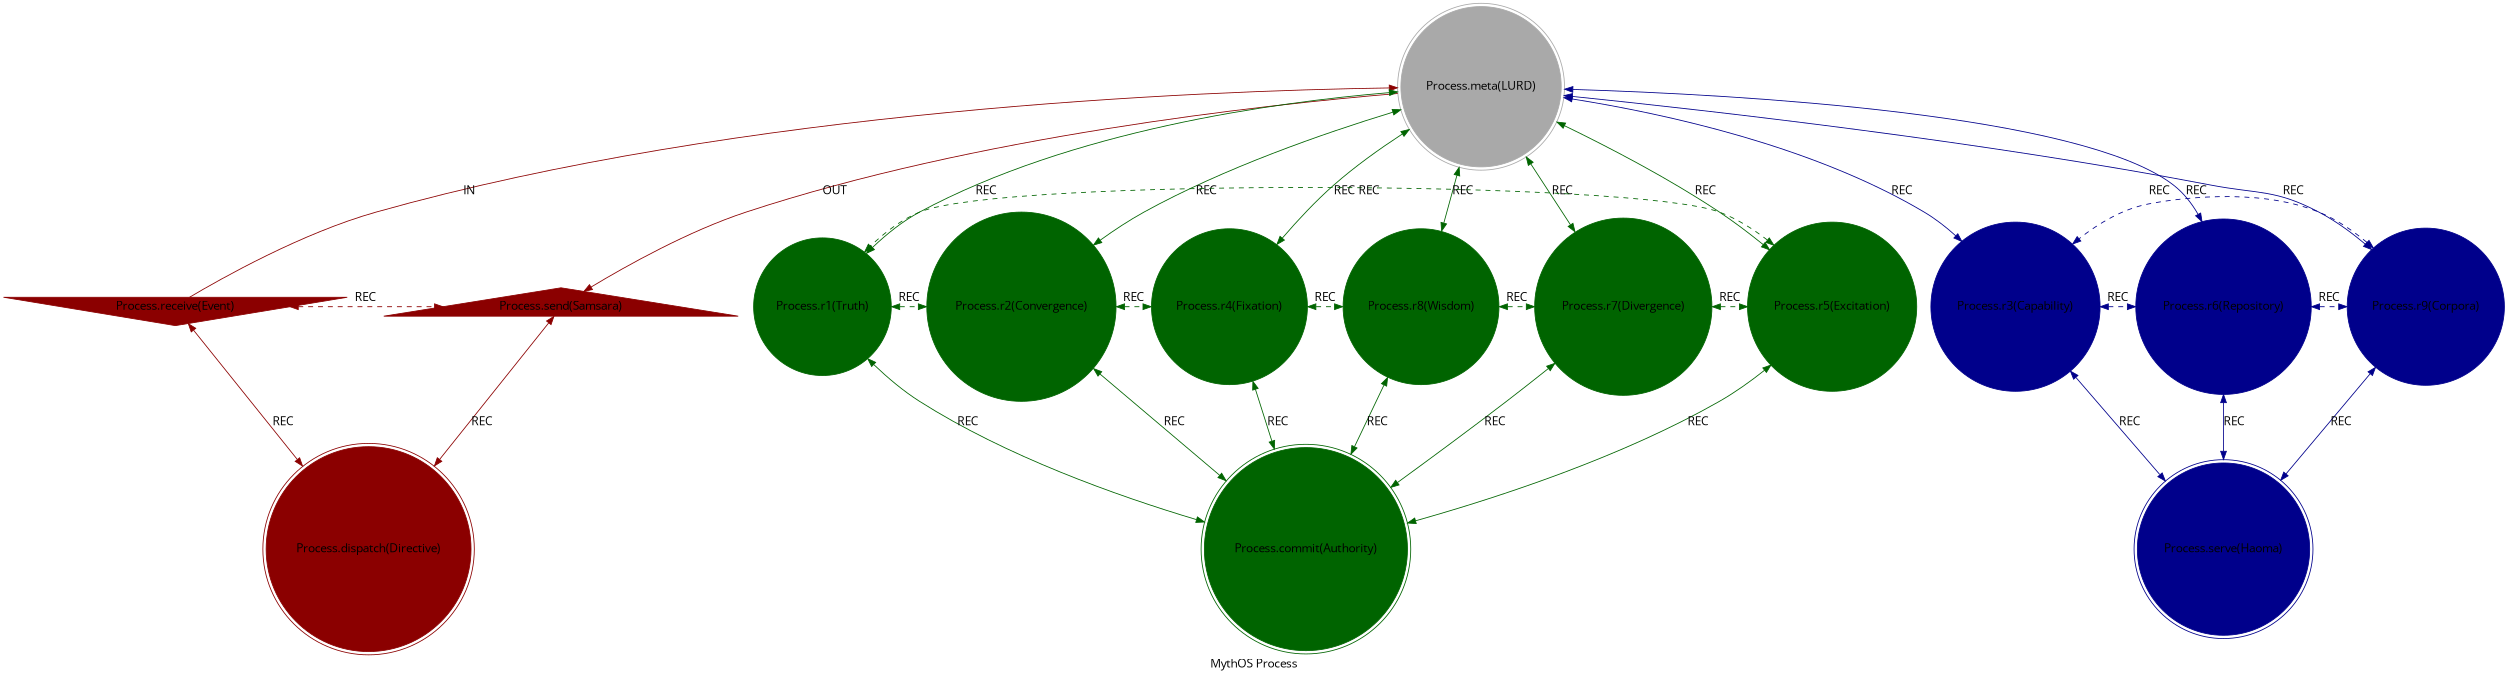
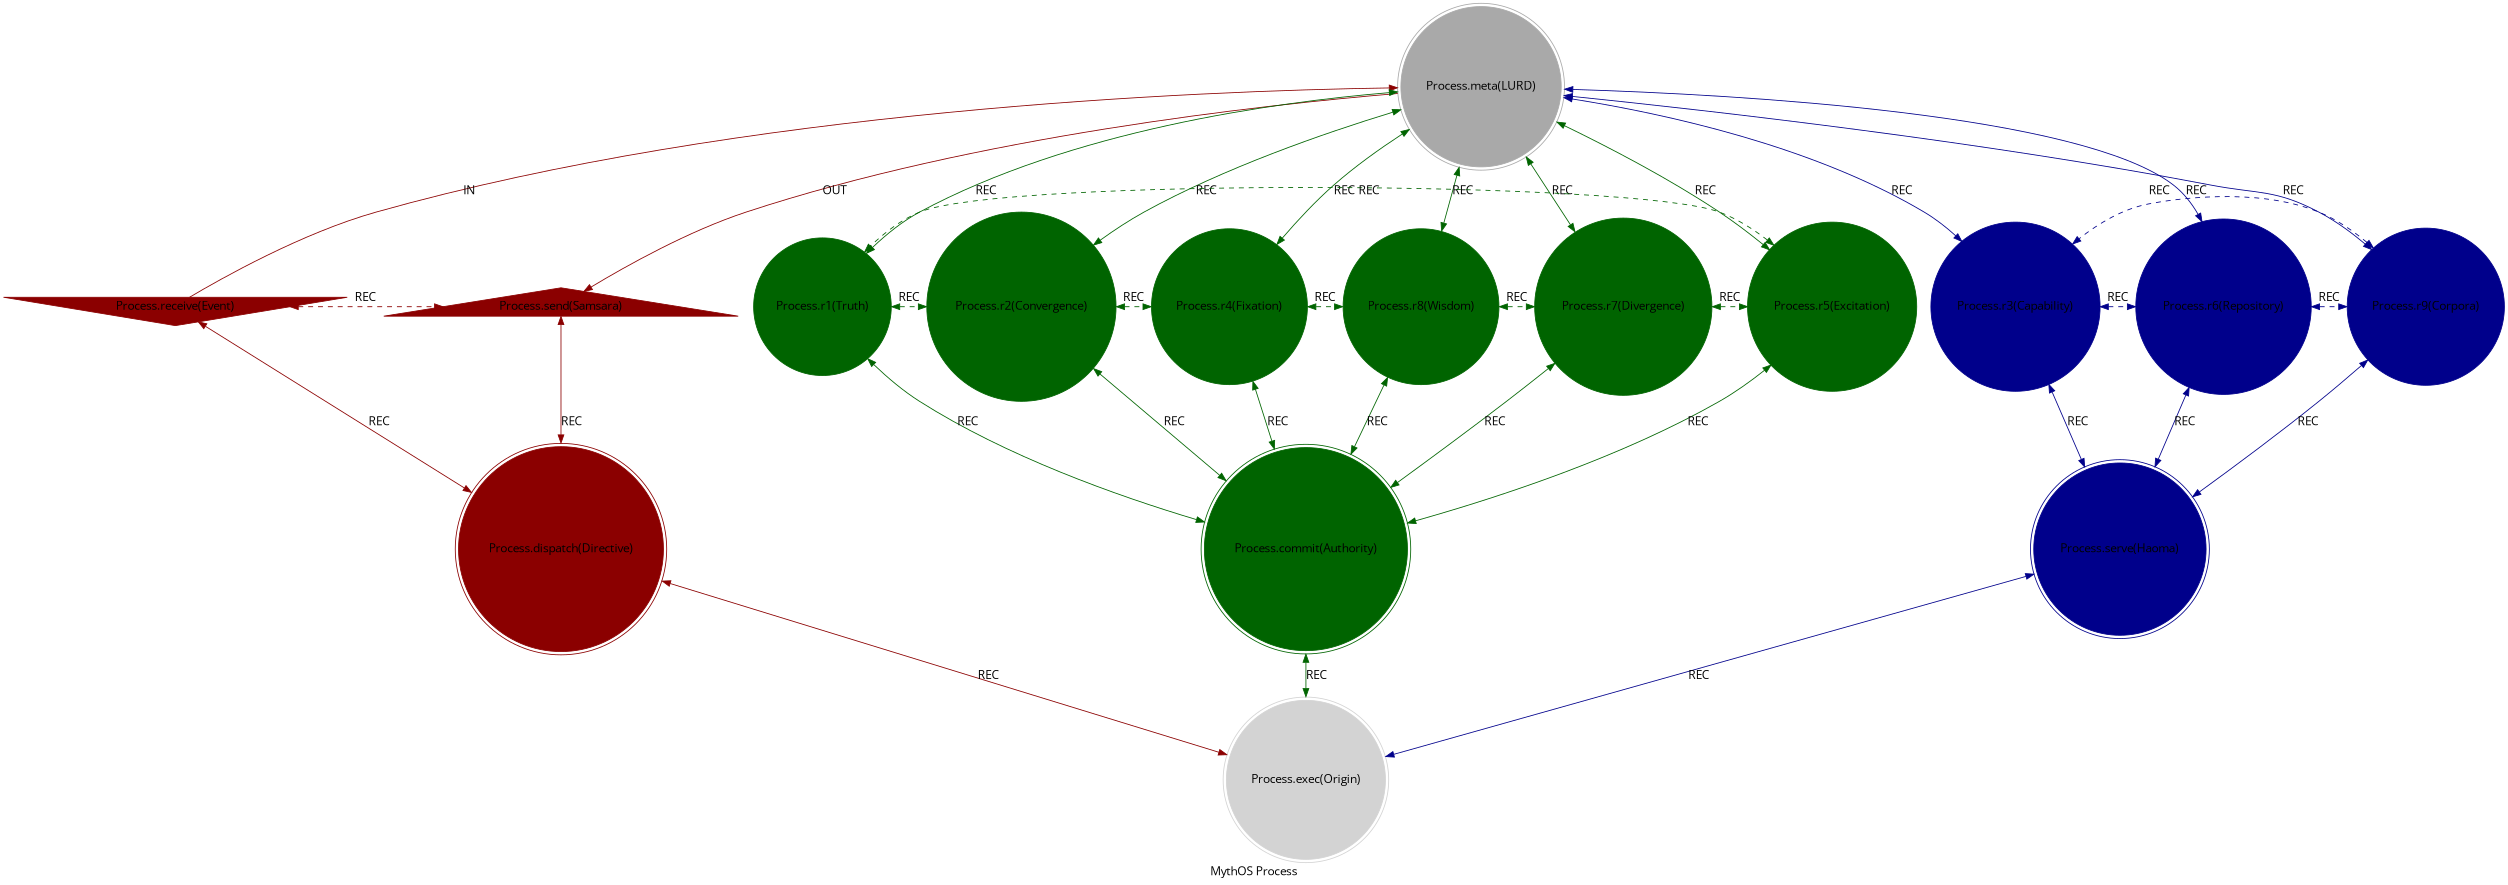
none -> (1306, 780)
